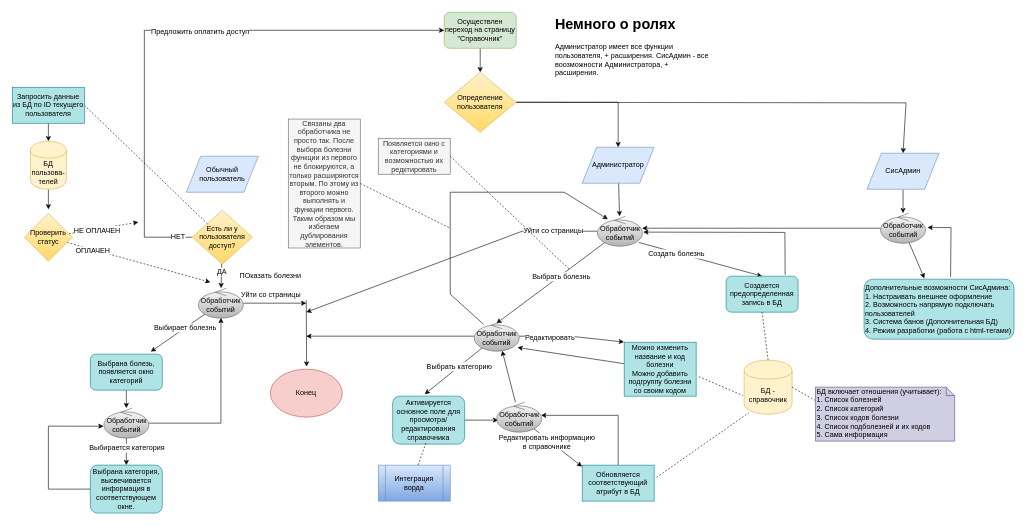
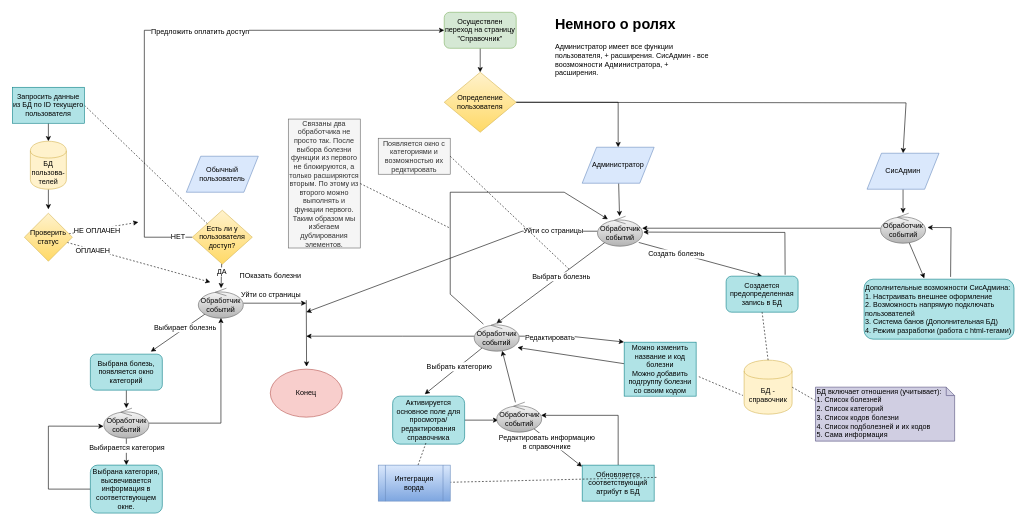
(702, 446) -> (554, 480)
